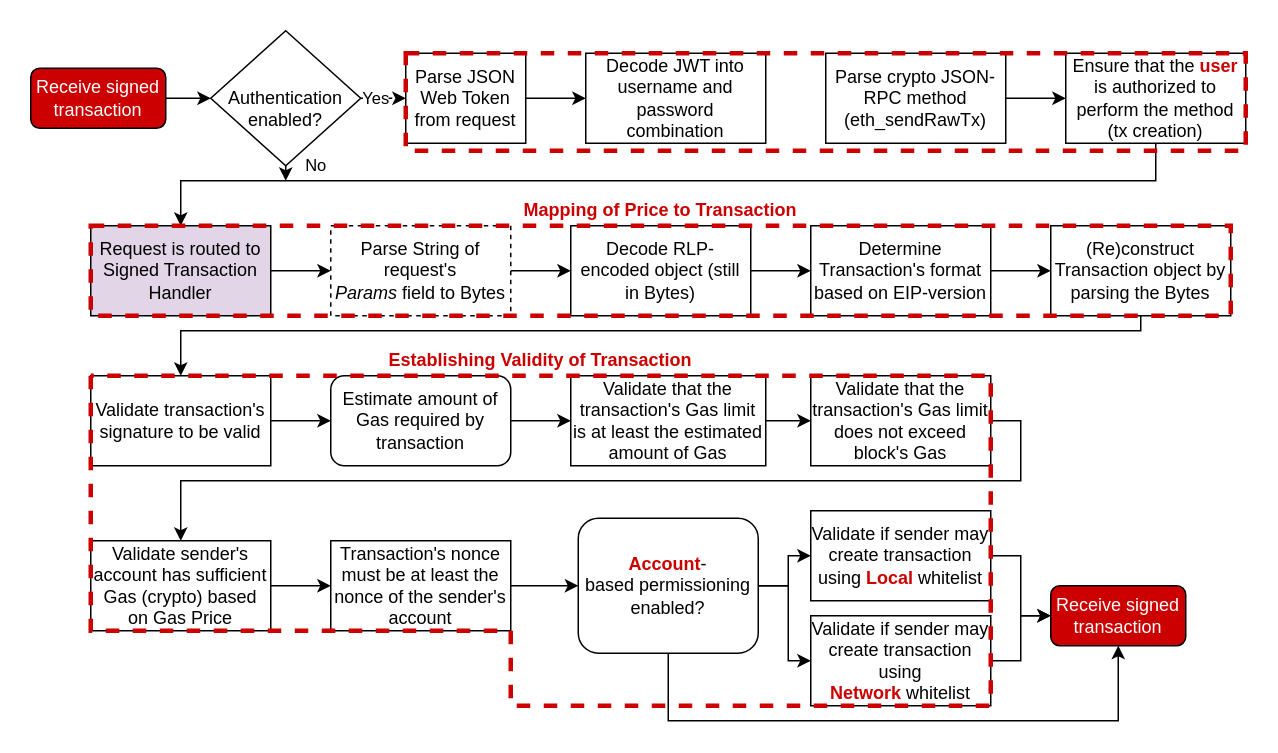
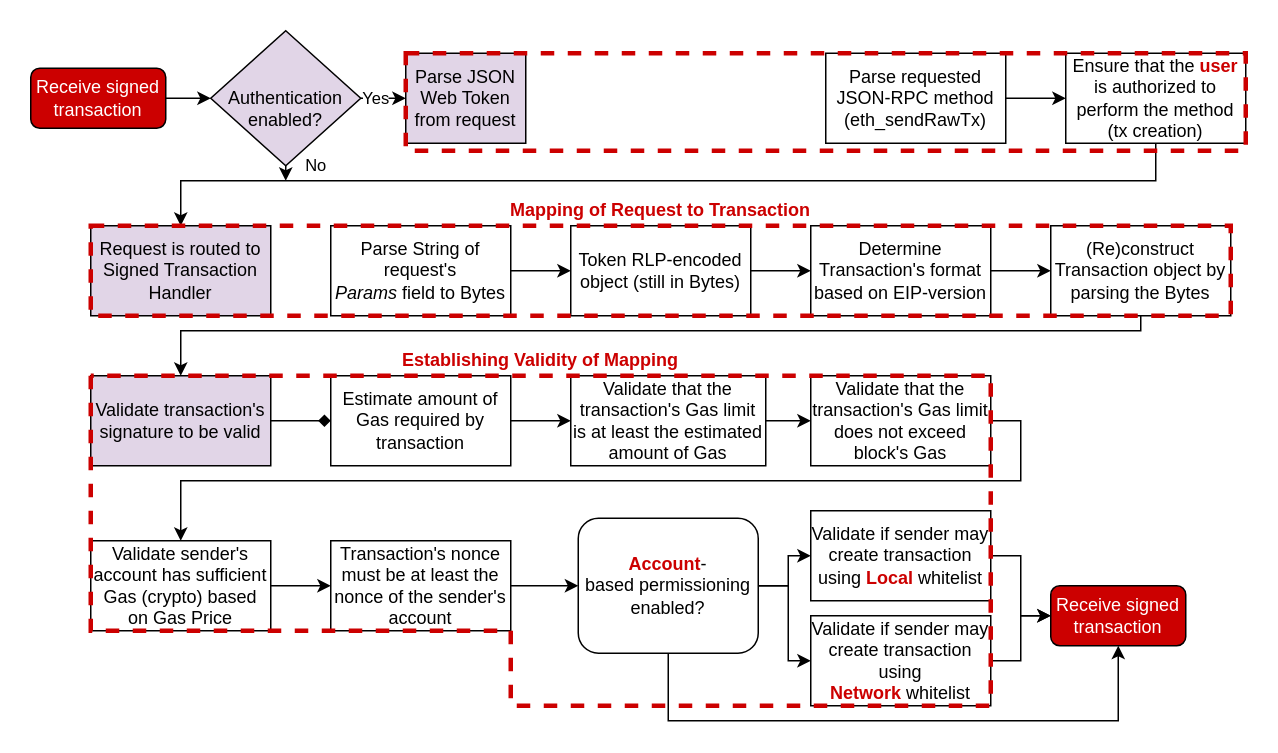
(286, 98) -> (286, 98)
(393, 98) -> (393, 98)
(466, 98) -> (466, 98)
(551, 98) -> none
(676, 98) -> none
(916, 98) -> (916, 98)
(661, 211) -> (661, 211)
(296, 271) -> none
(421, 271) -> (421, 271)
(661, 271) -> (661, 271)
(541, 361) -> (541, 361)
(181, 421) -> (181, 421)
(319, 421) -> (318, 421)
(421, 421) -> (421, 421)
